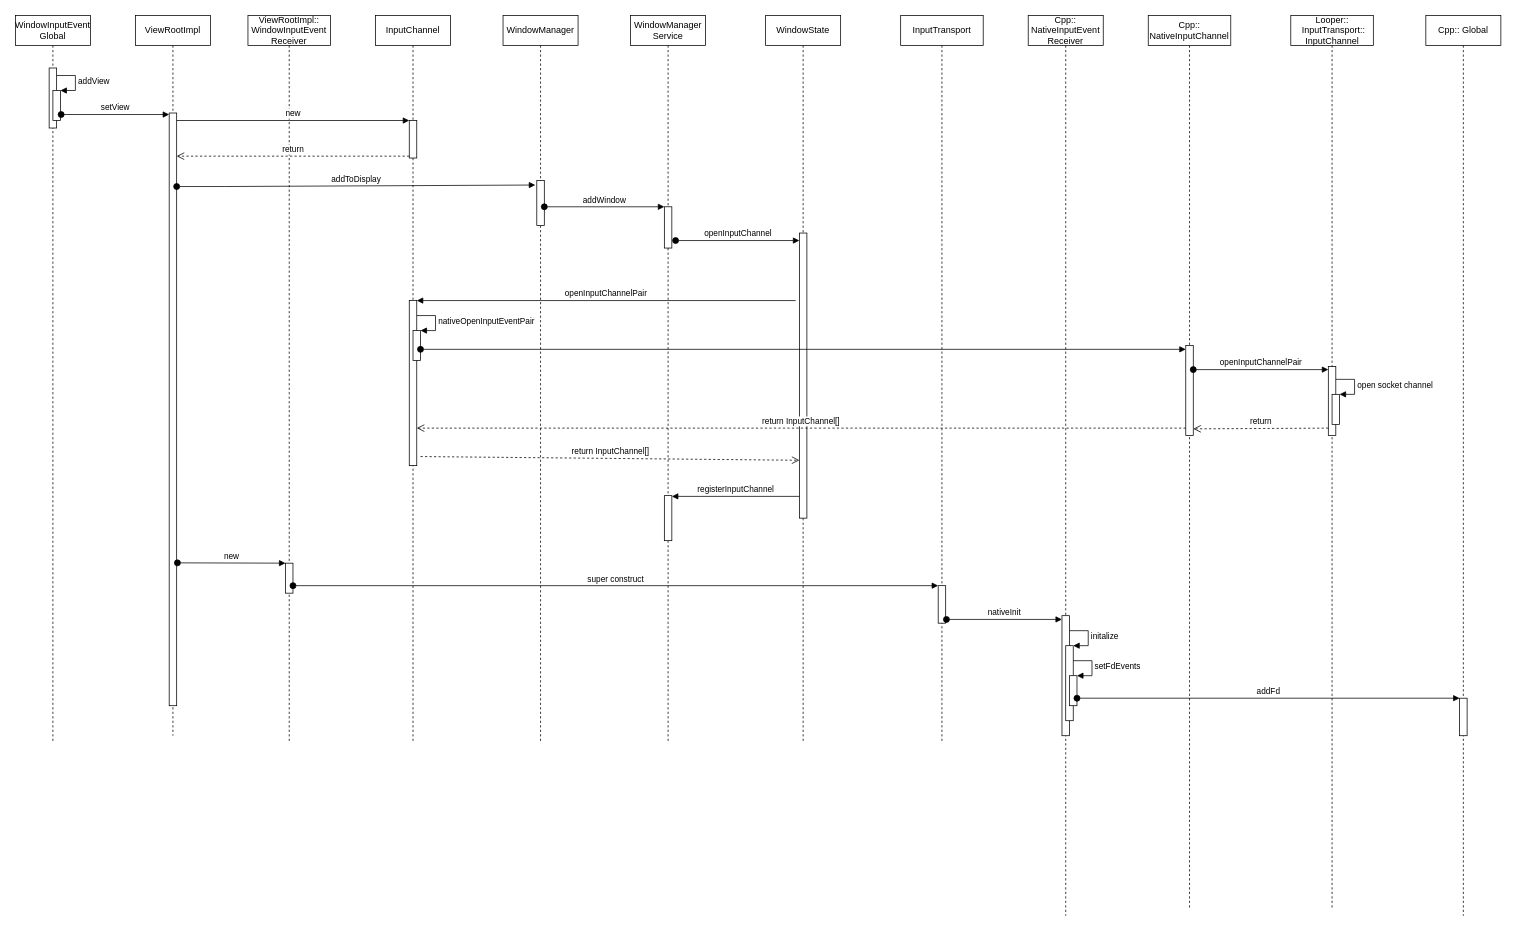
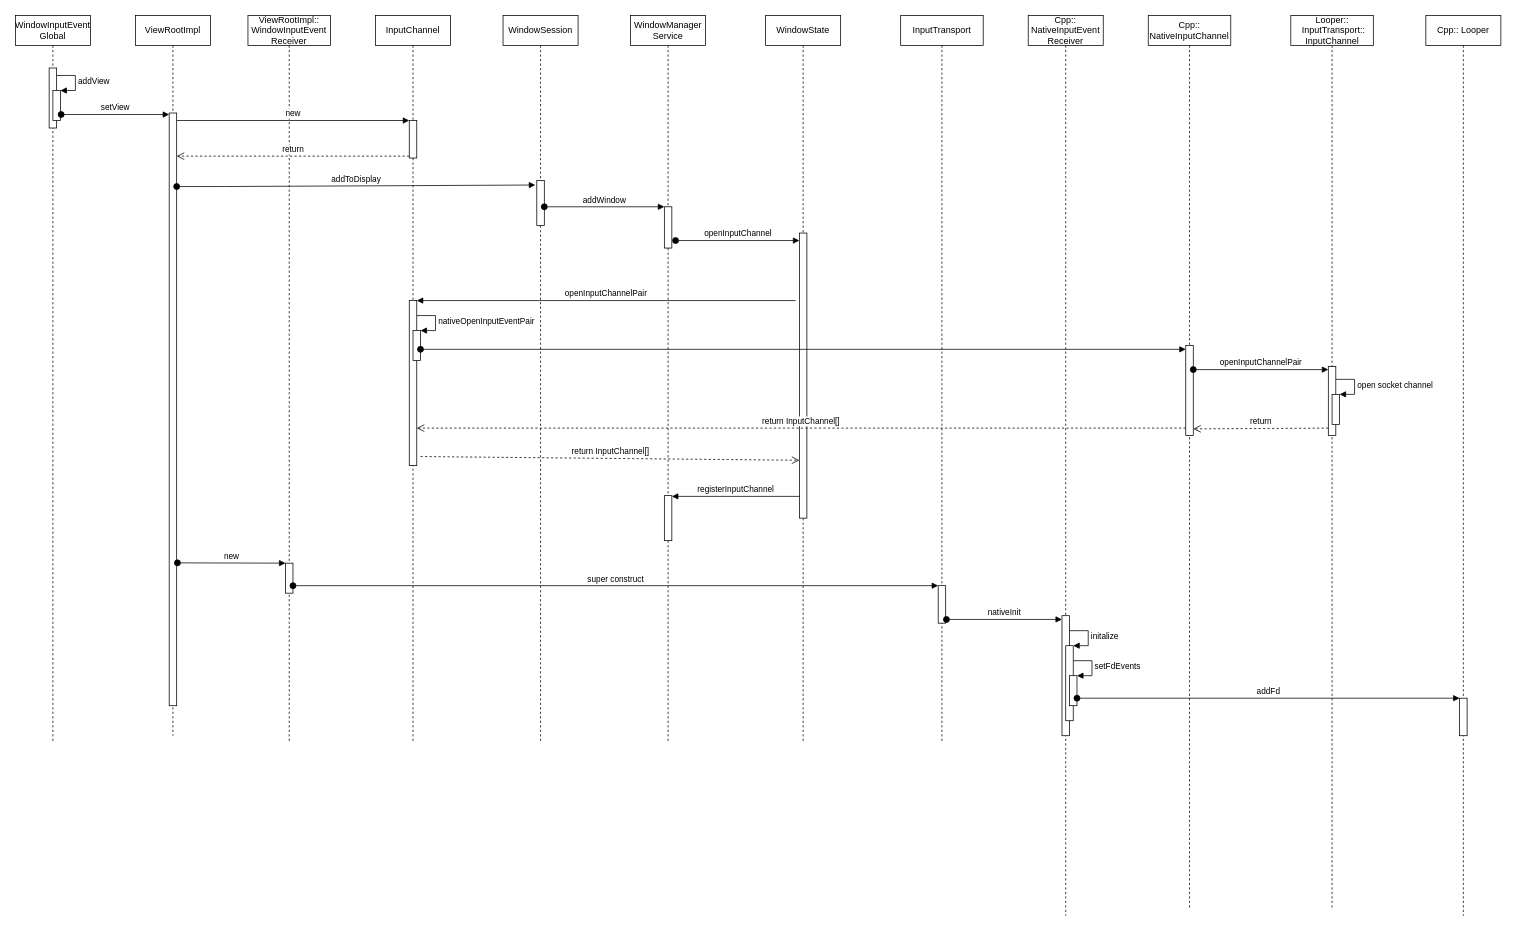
(540, 30) -> (540, 30)
(1463, 30) -> (1463, 30)
